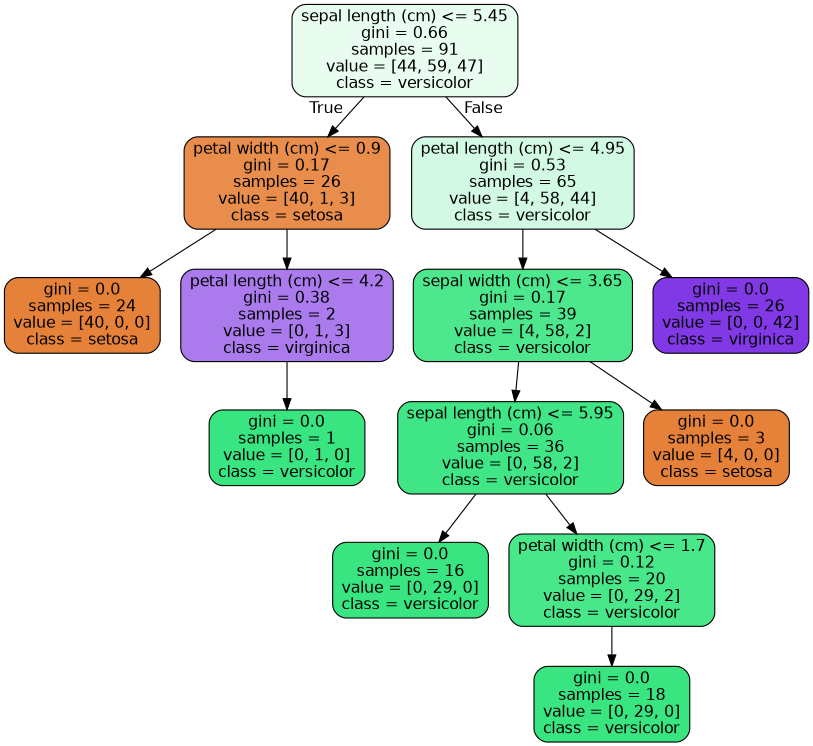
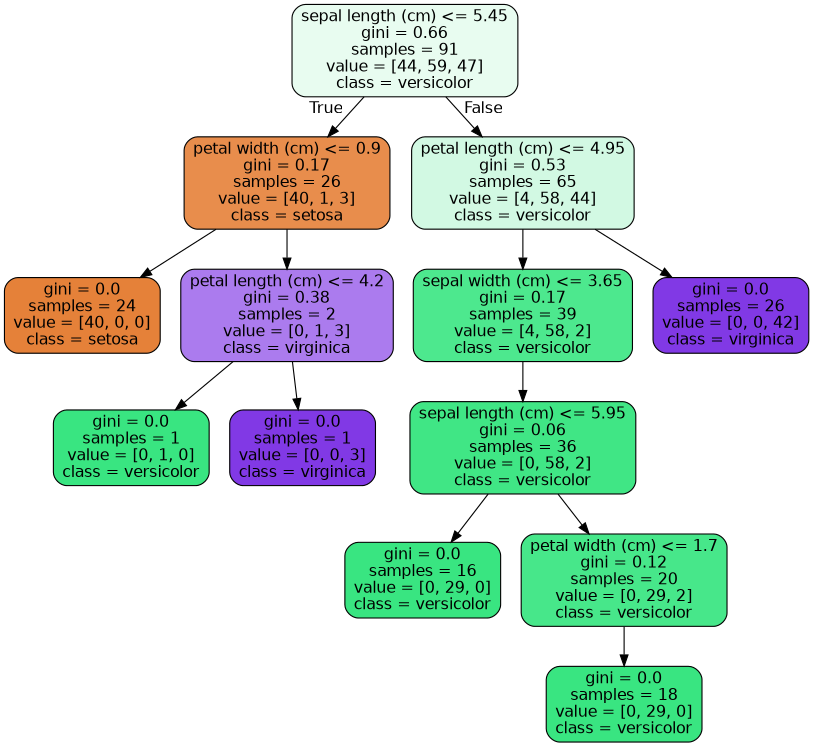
none -> (303, 448)
(716, 448) -> none
